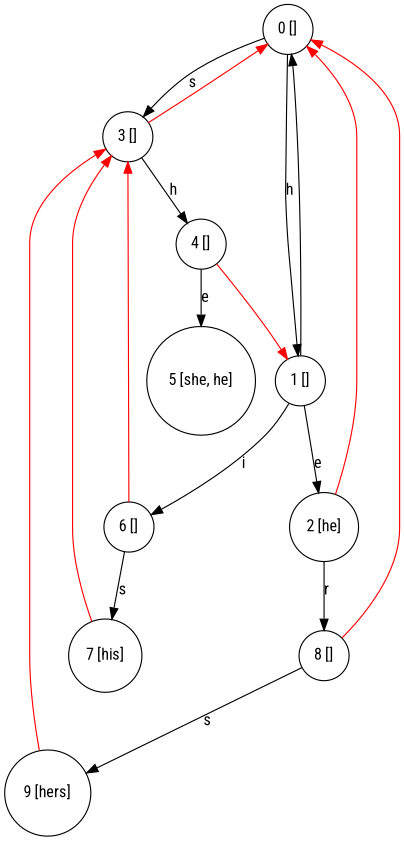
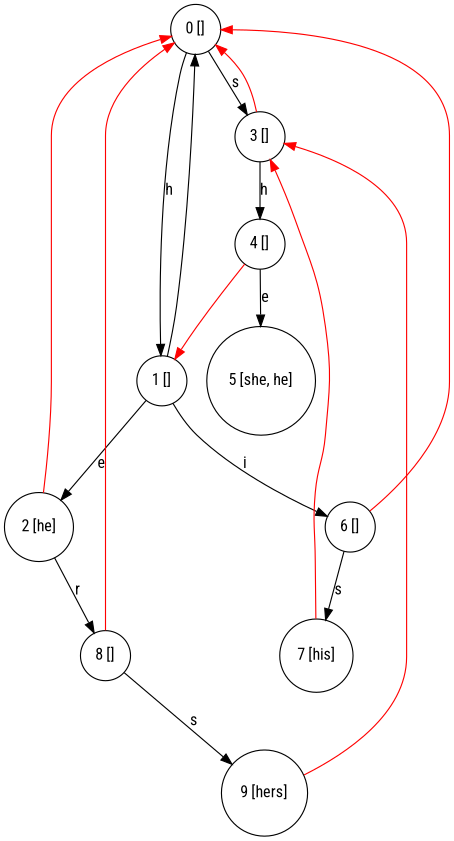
(128, 338) -> (449, 204)
